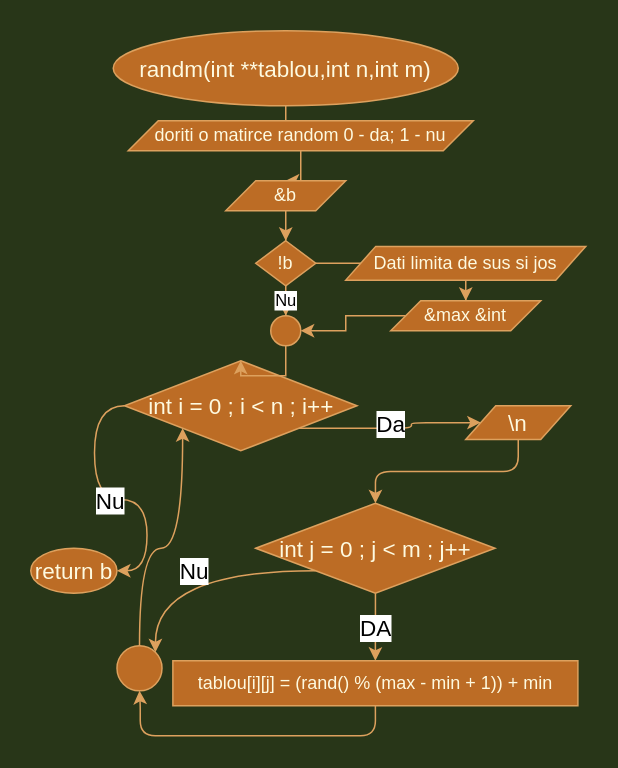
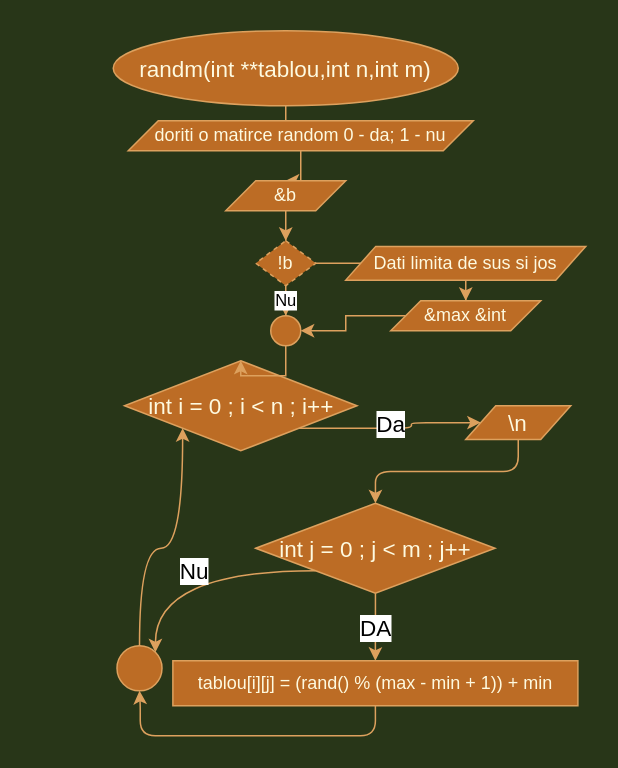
(286, 263) -> (286, 263)
(106, 494) -> none
(74, 571) -> none
